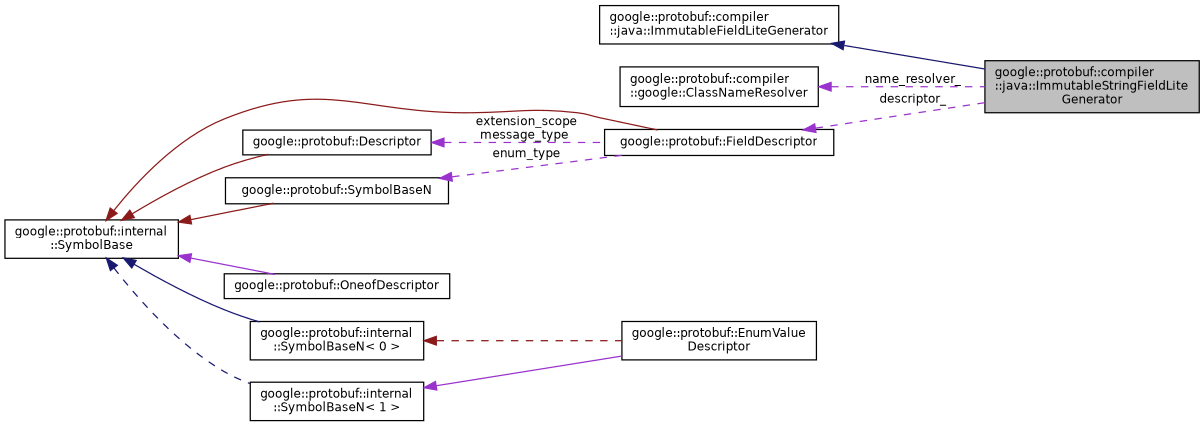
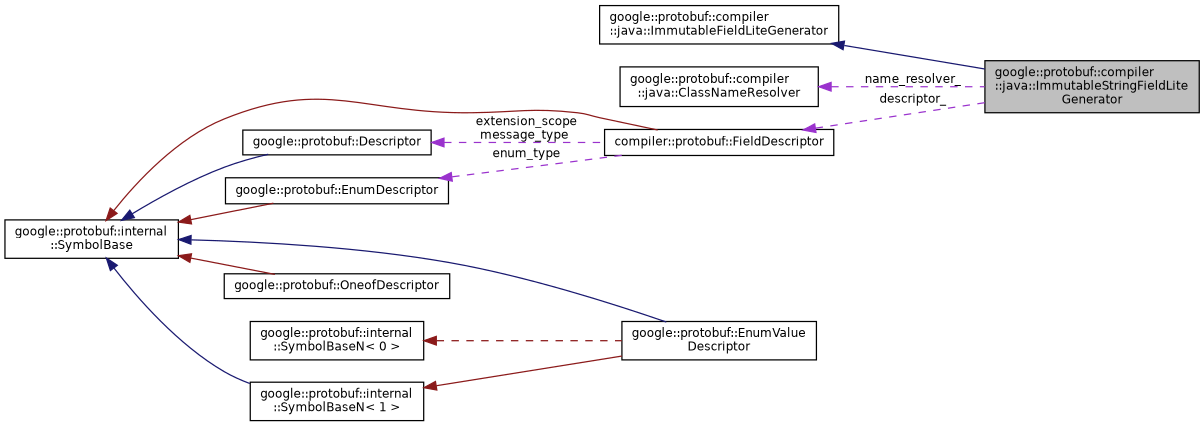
(719, 87) -> (719, 87)
(719, 142) -> (719, 142)
(198, 178) -> (198, 178)
(337, 191) -> (337, 191)
(233, 266) -> (233, 266)
(195, 297) -> (433, 260)
(175, 335) -> (175, 335)
(529, 371) -> (529, 371)
